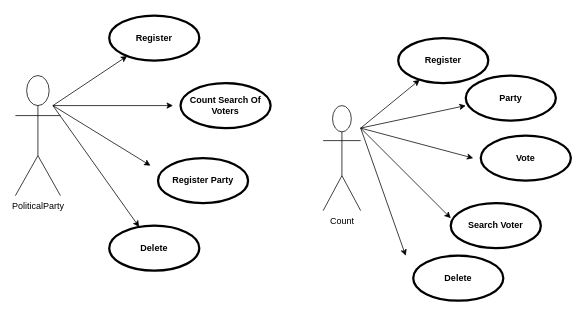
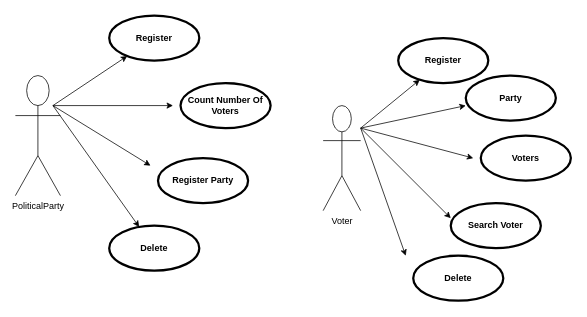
(225, 105) -> (225, 105)
(525, 158) -> (525, 158)
(342, 221) -> (342, 221)
